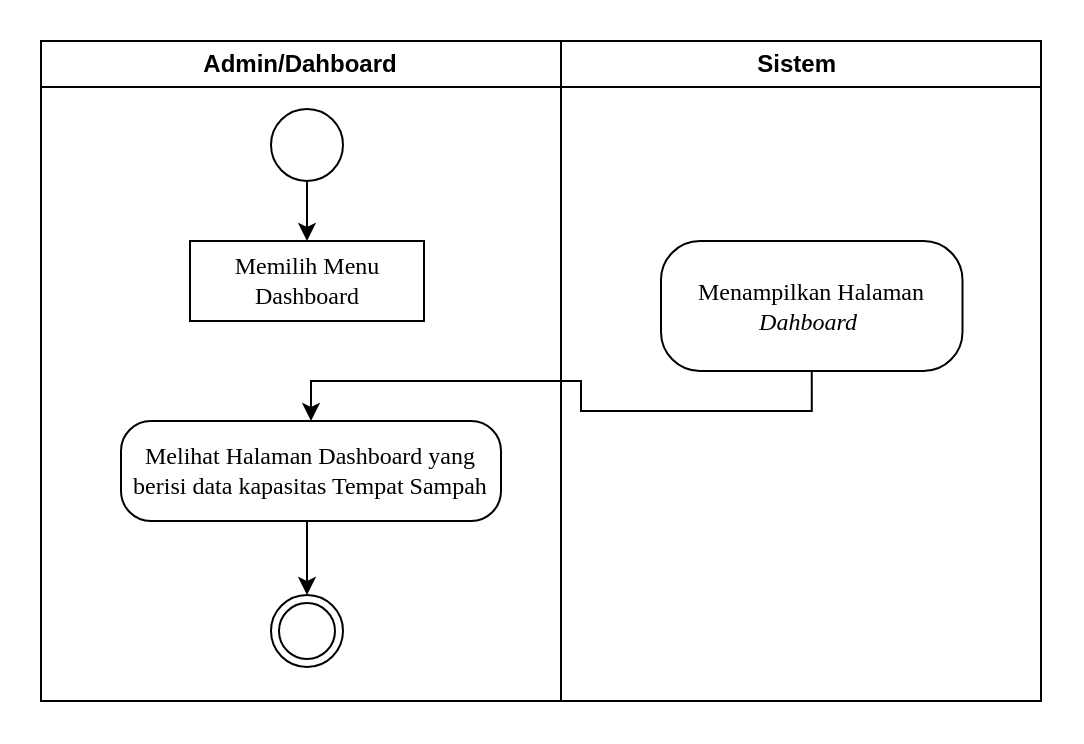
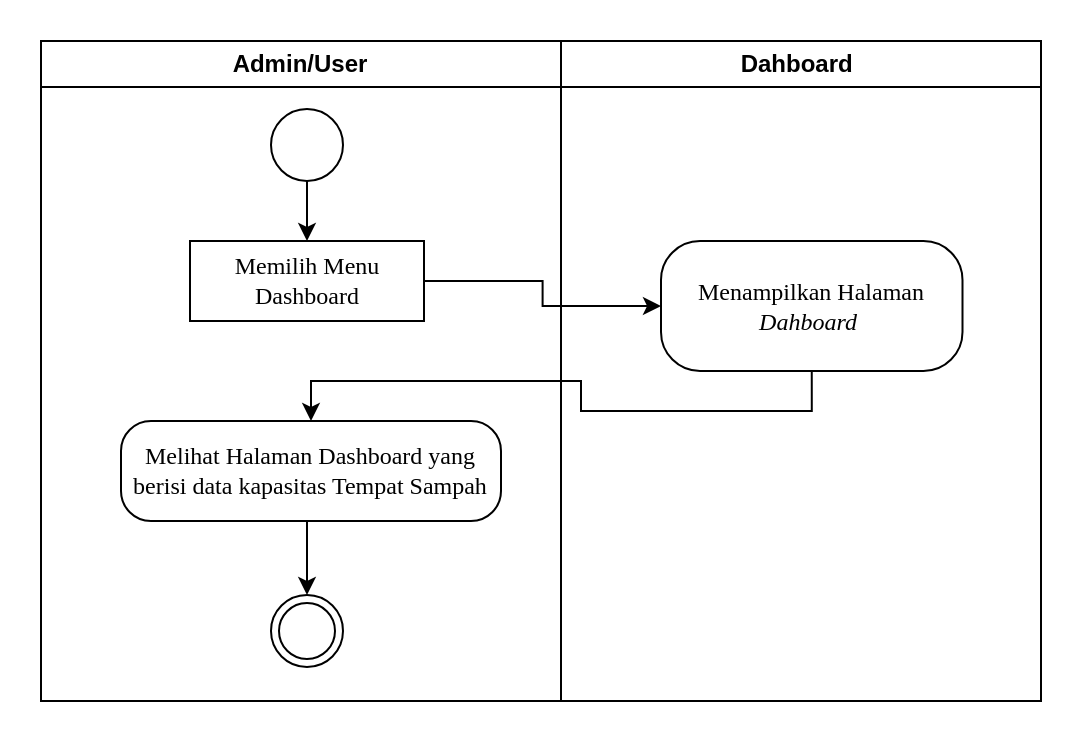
(301, 65) -> (301, 65)
(801, 65) -> (801, 65)
none -> (502, 281)
